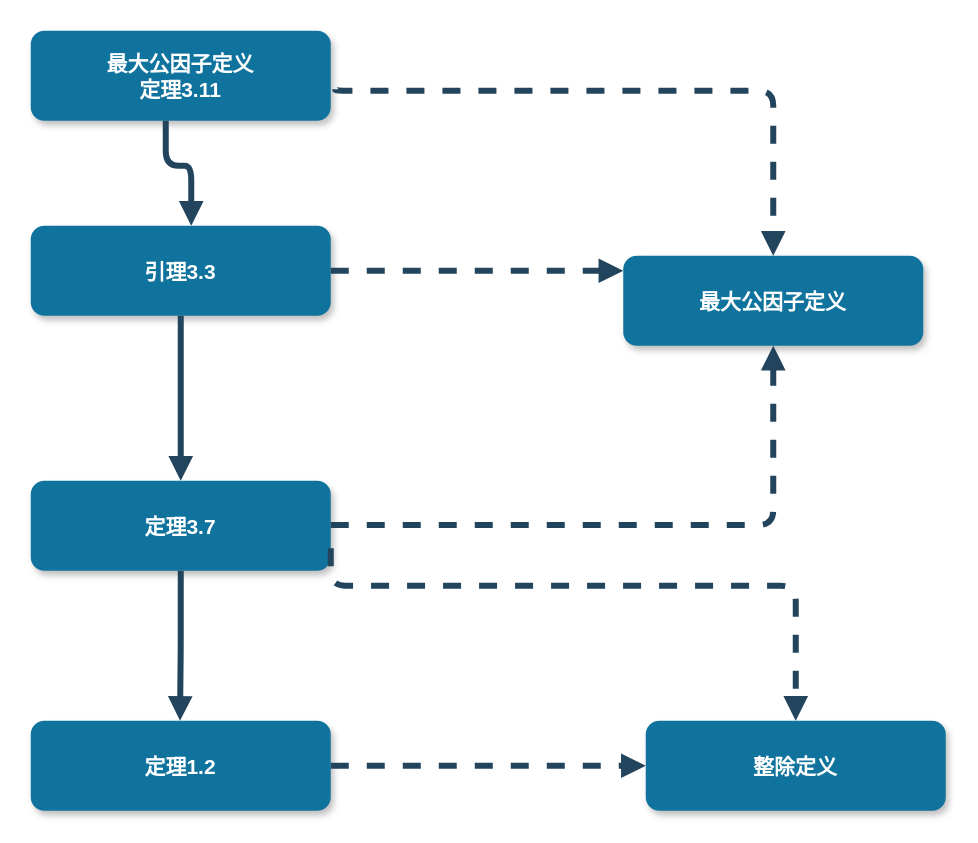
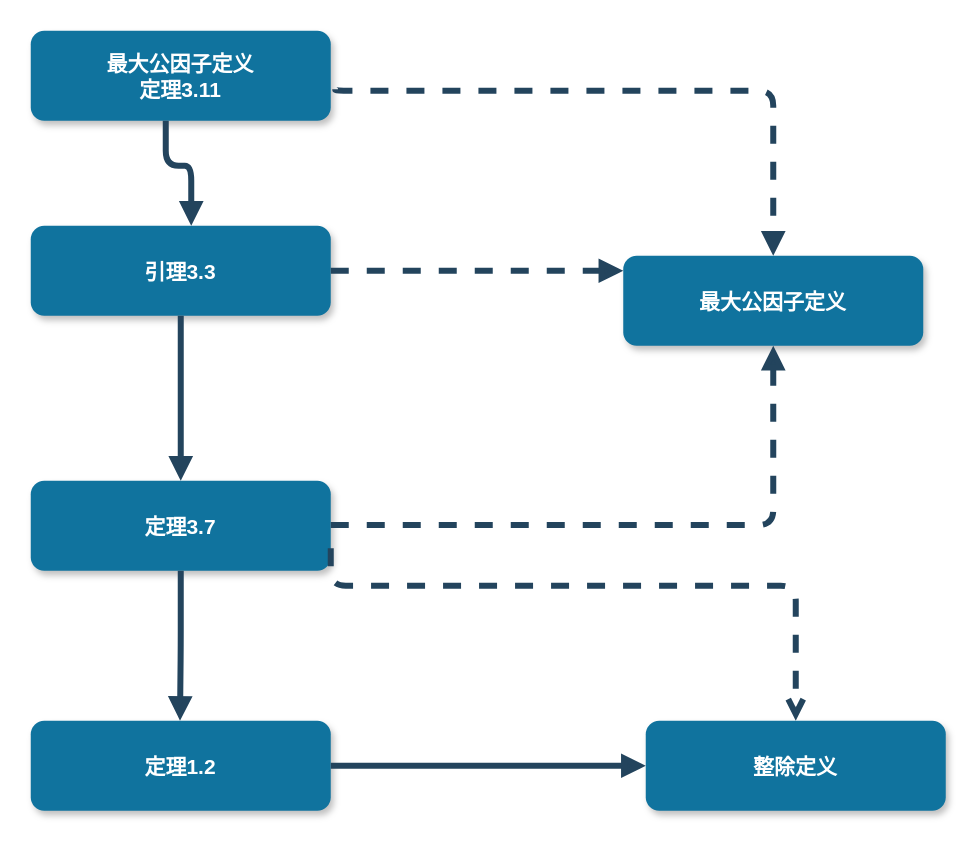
(796, 696) -> (796, 700)
(357, 766) -> (357, 766)
